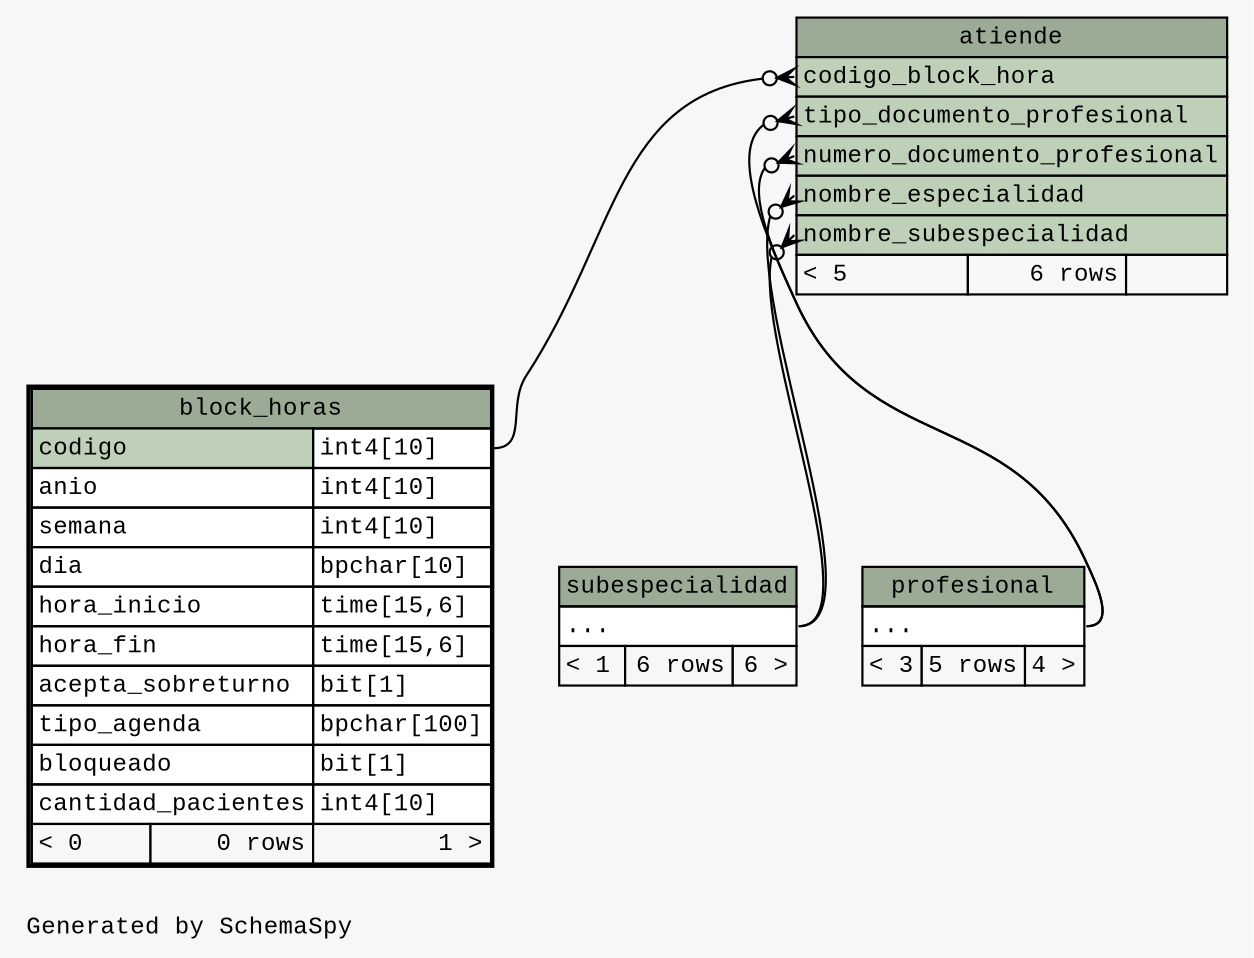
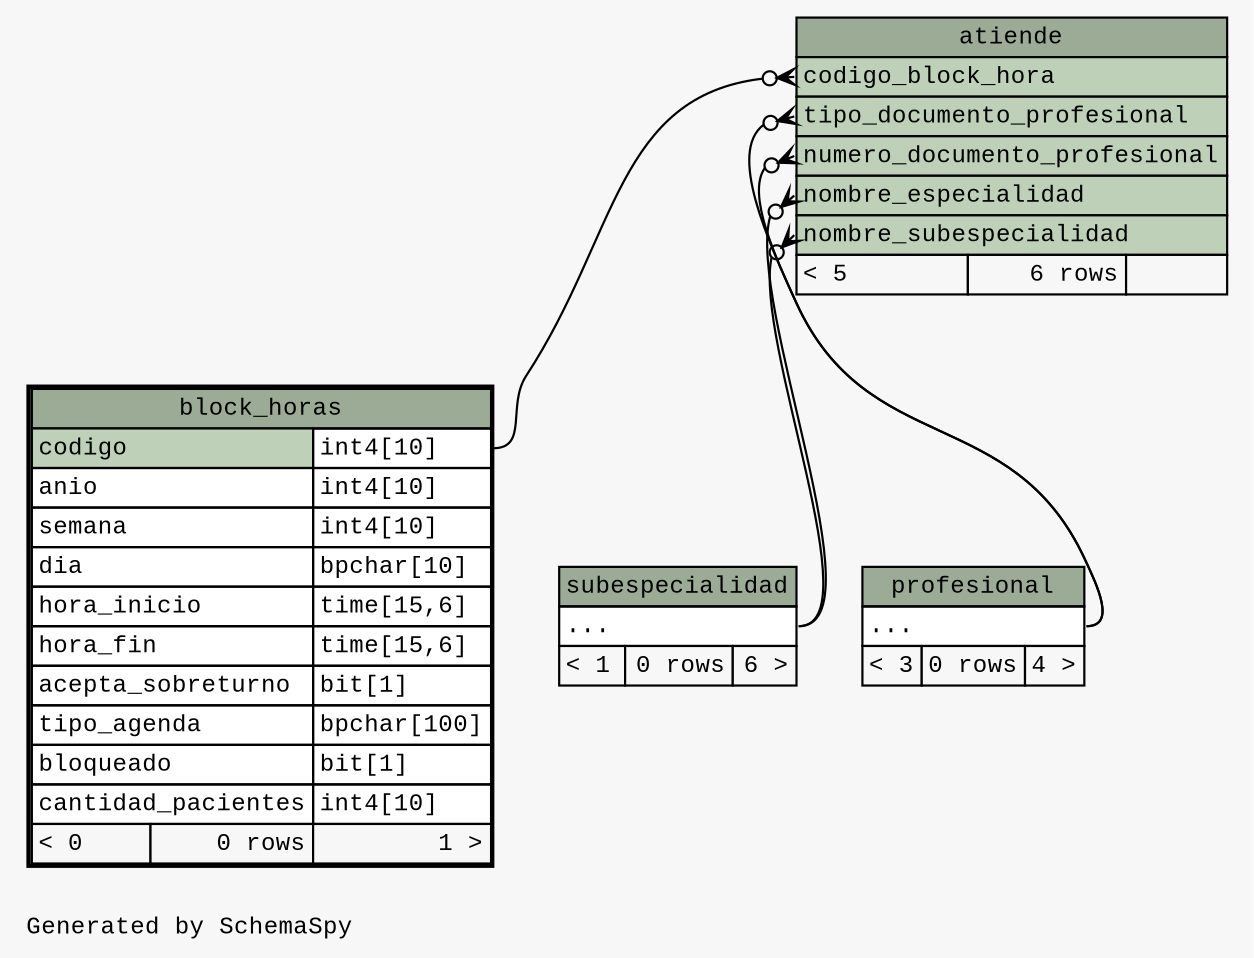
(681, 665) -> (681, 665)
(973, 665) -> (973, 665)
